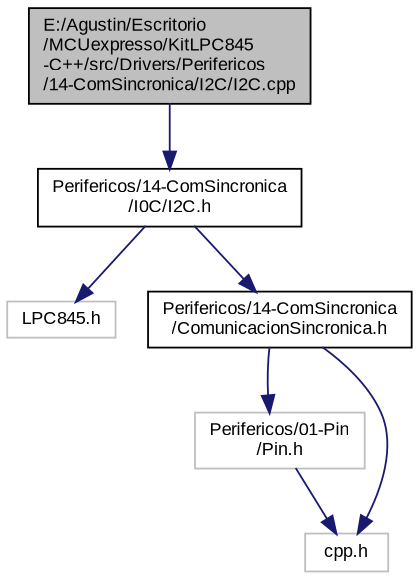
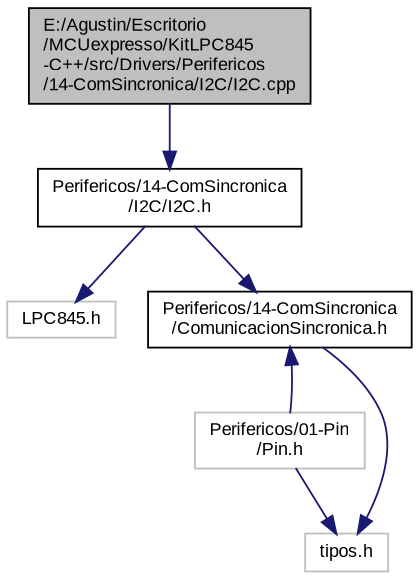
(170, 198) -> (170, 198)
(268, 371) -> (292, 389)
(347, 552) -> (347, 552)
